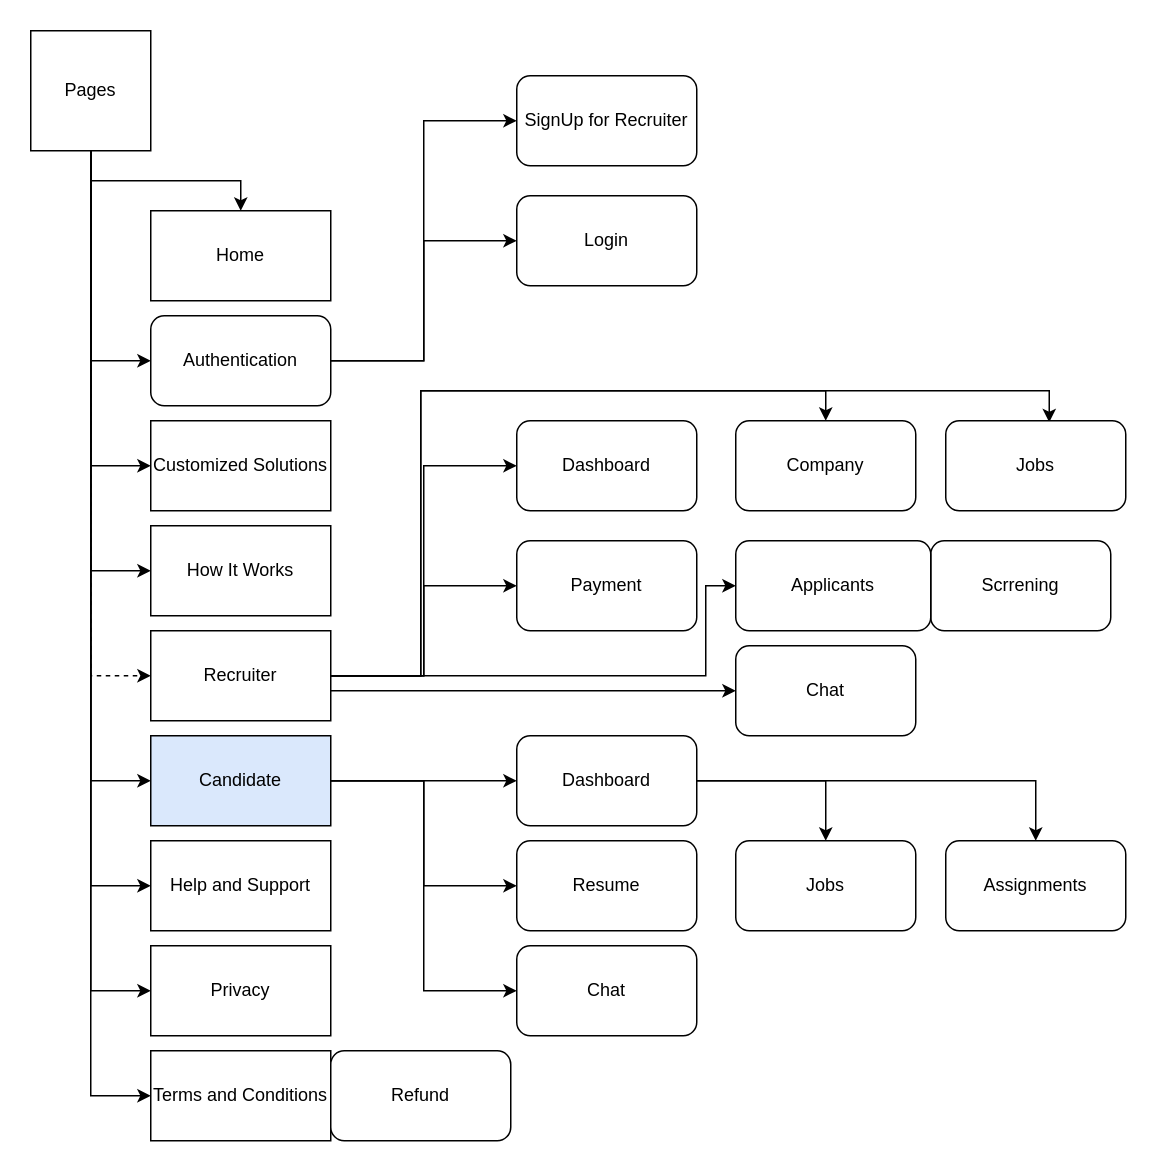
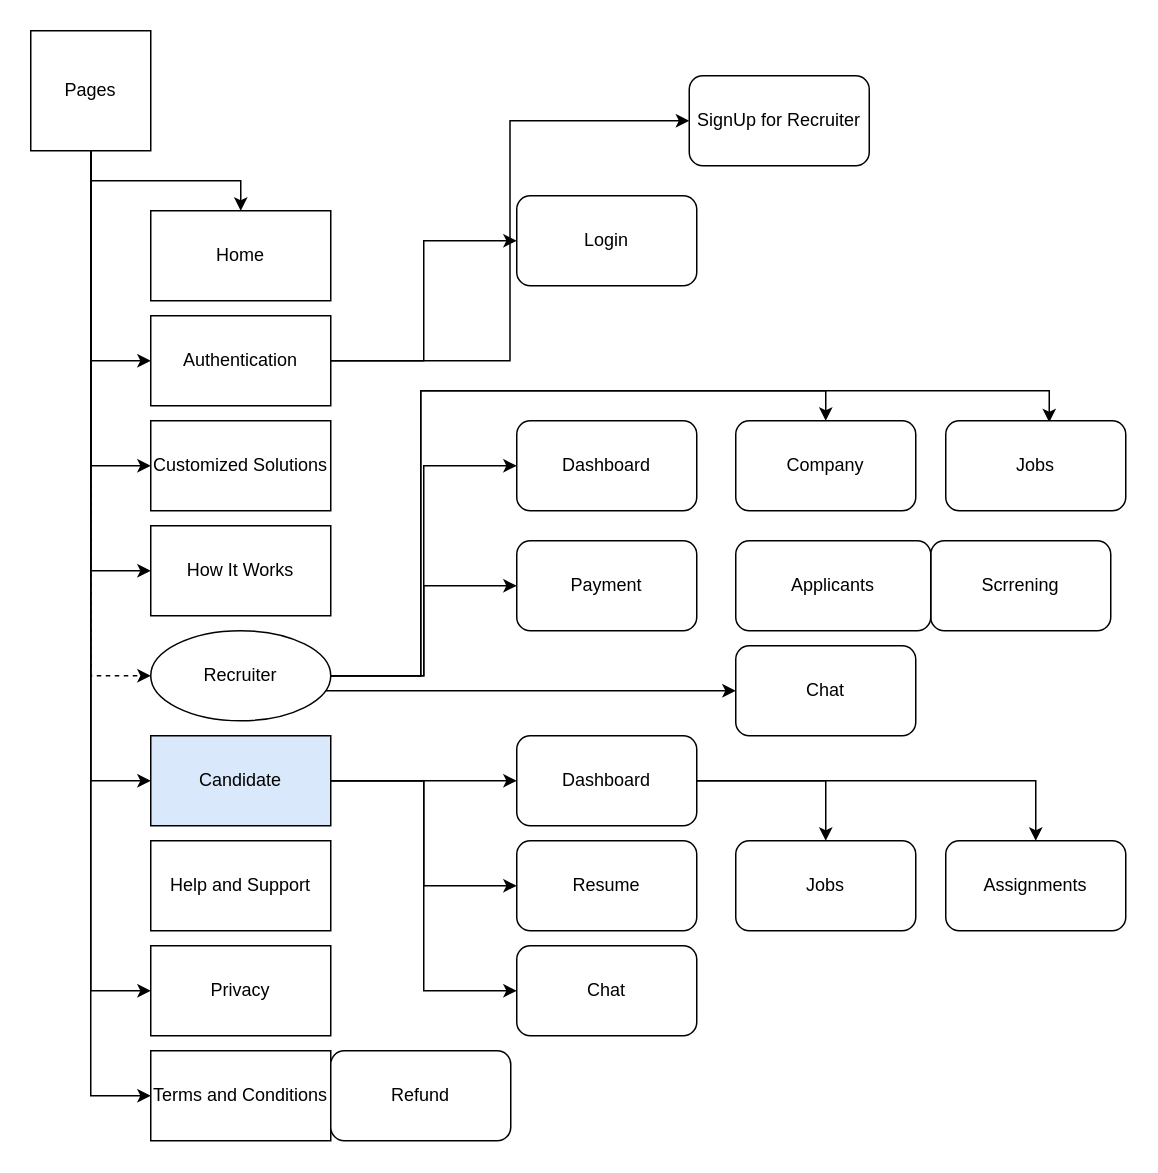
(607, 121) -> (779, 121)
(241, 361) -> (241, 361)
(241, 676) -> (241, 676)
(620, 676) -> none
(117, 886) -> none
